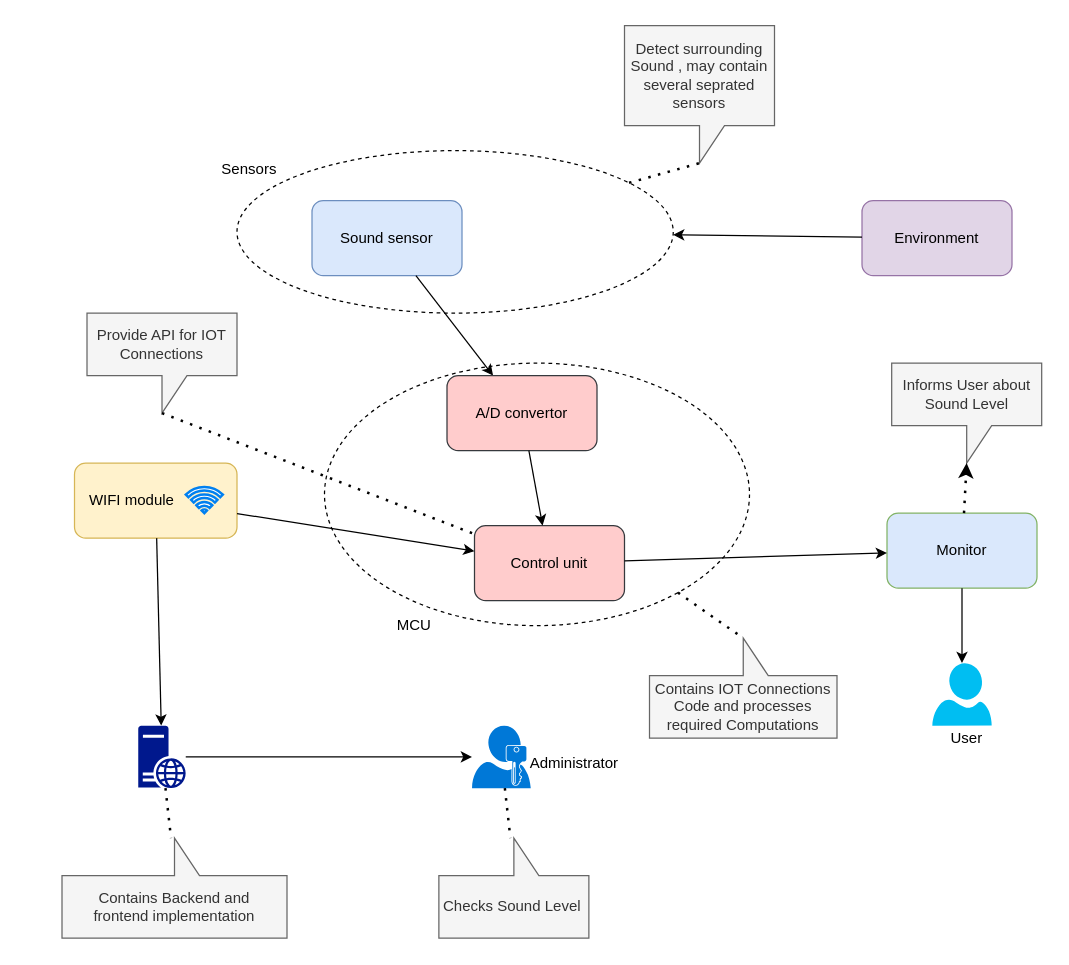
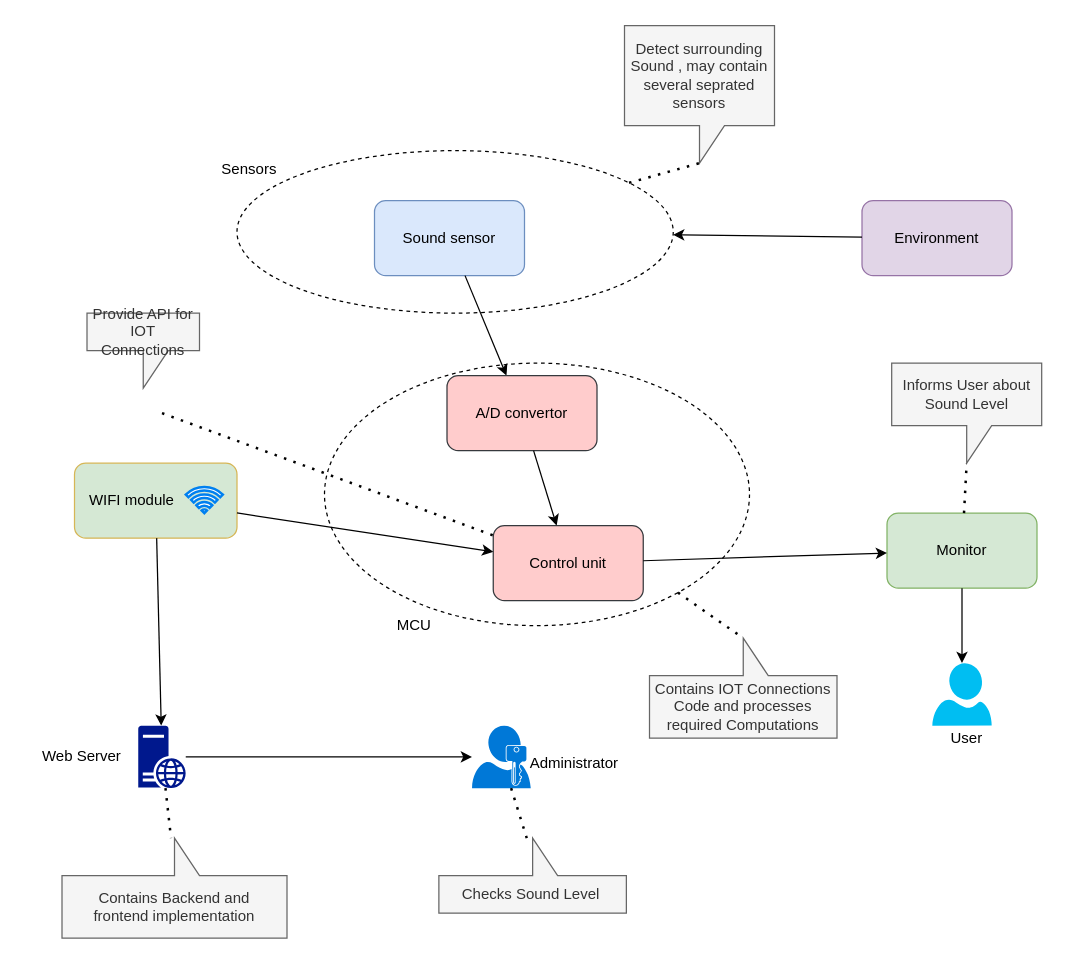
(387, 238) -> (449, 238)
(162, 363) -> (143, 351)
(966, 475) -> (966, 470)
(156, 501) -> (156, 501)
(962, 551) -> (962, 551)
(549, 563) -> (568, 563)
none -> (82, 757)
(514, 888) -> (533, 876)
